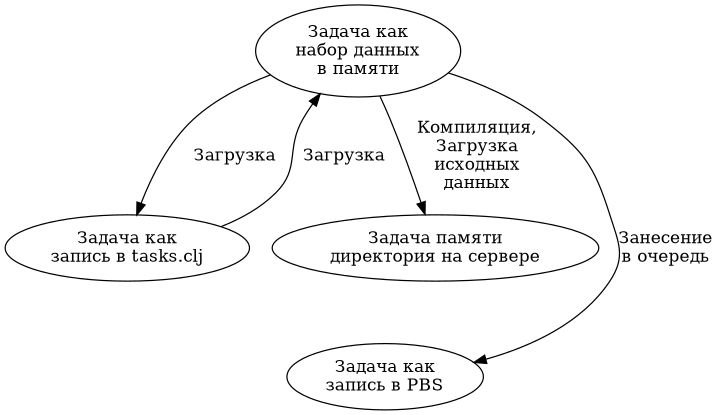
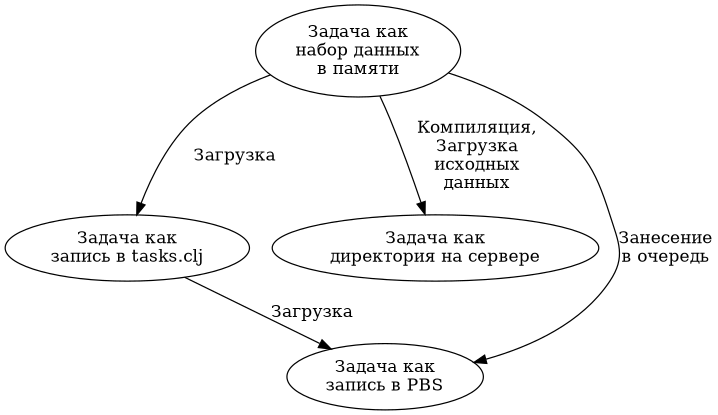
(286, 180) -> (252, 310)
(435, 248) -> (435, 248)
